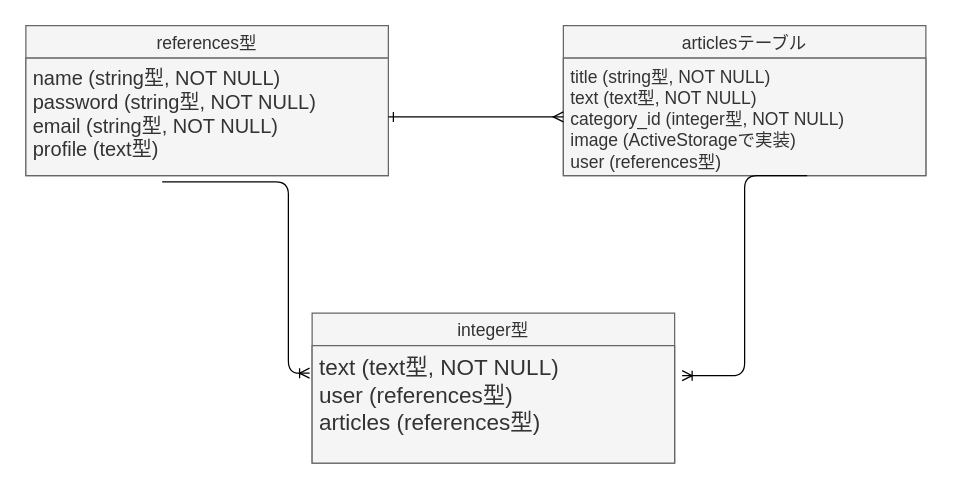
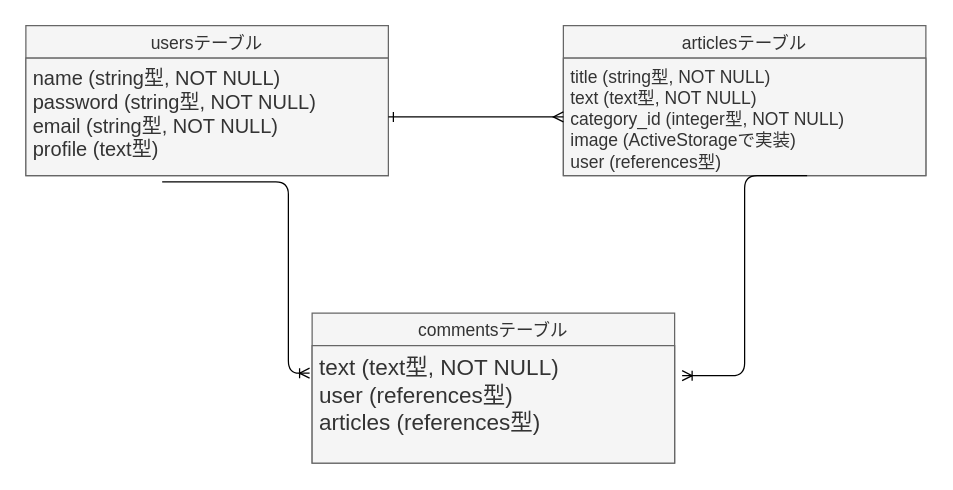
(206, 43) -> (206, 43)
(493, 330) -> (493, 330)
